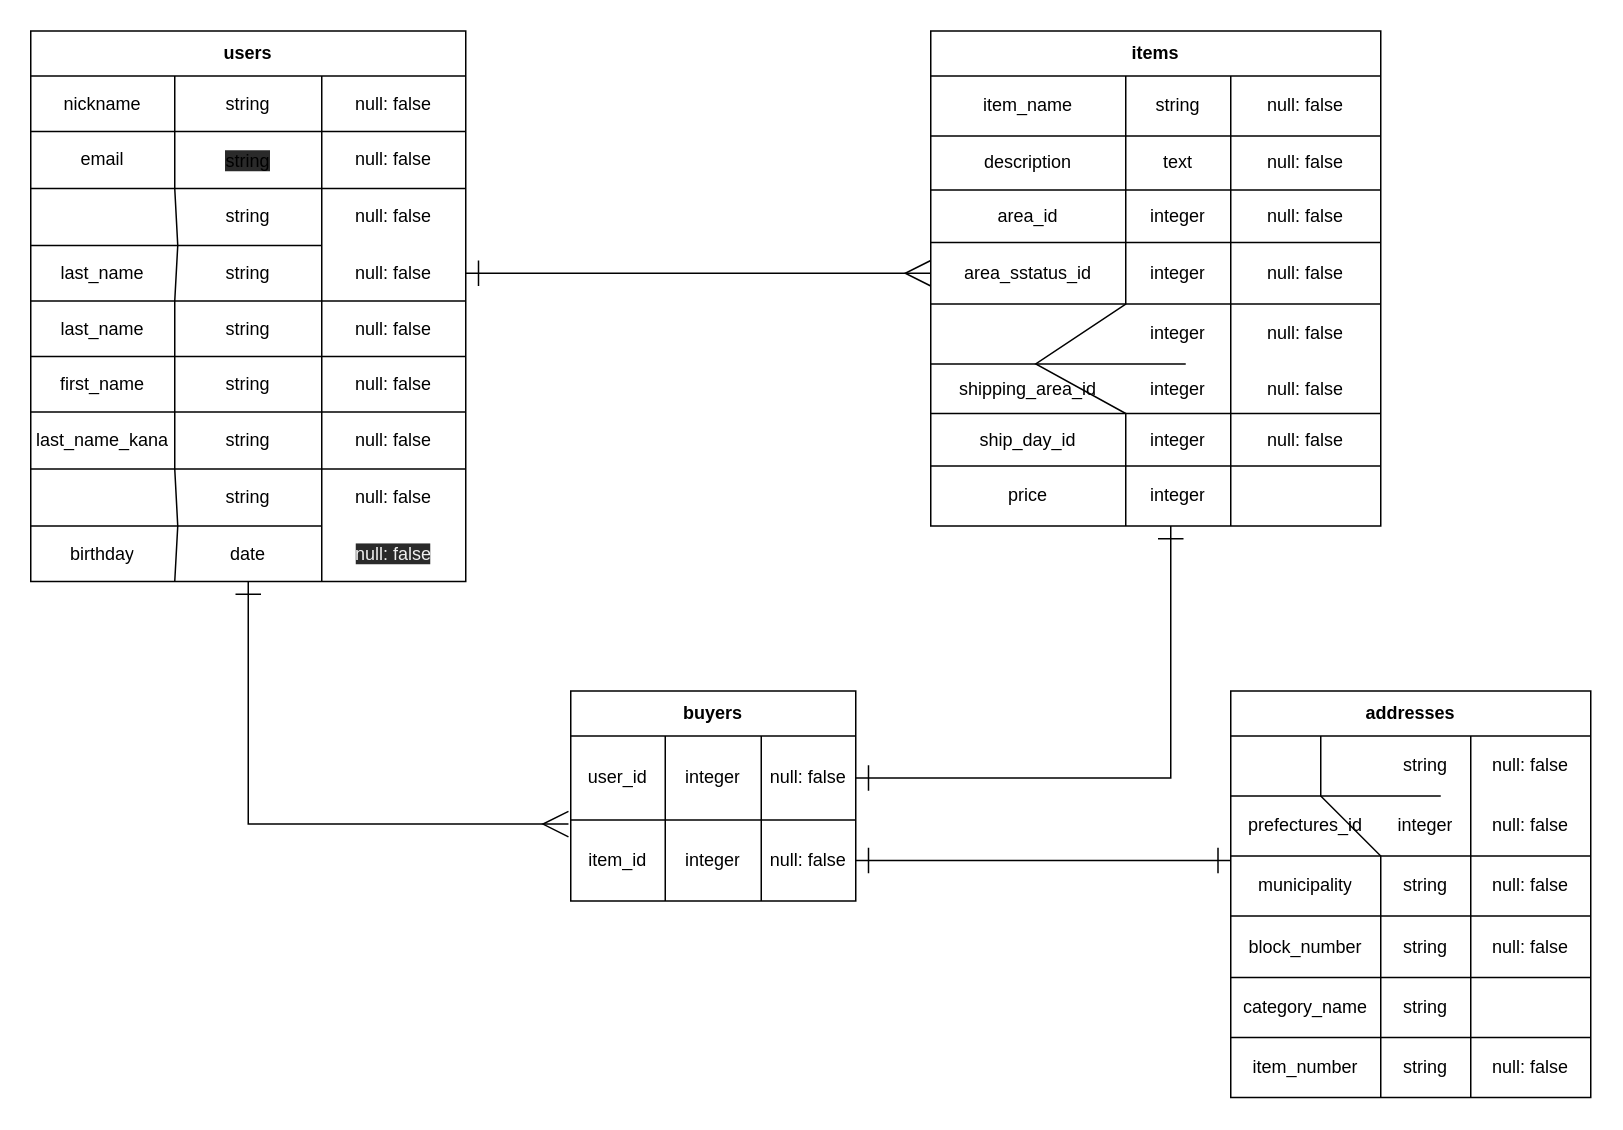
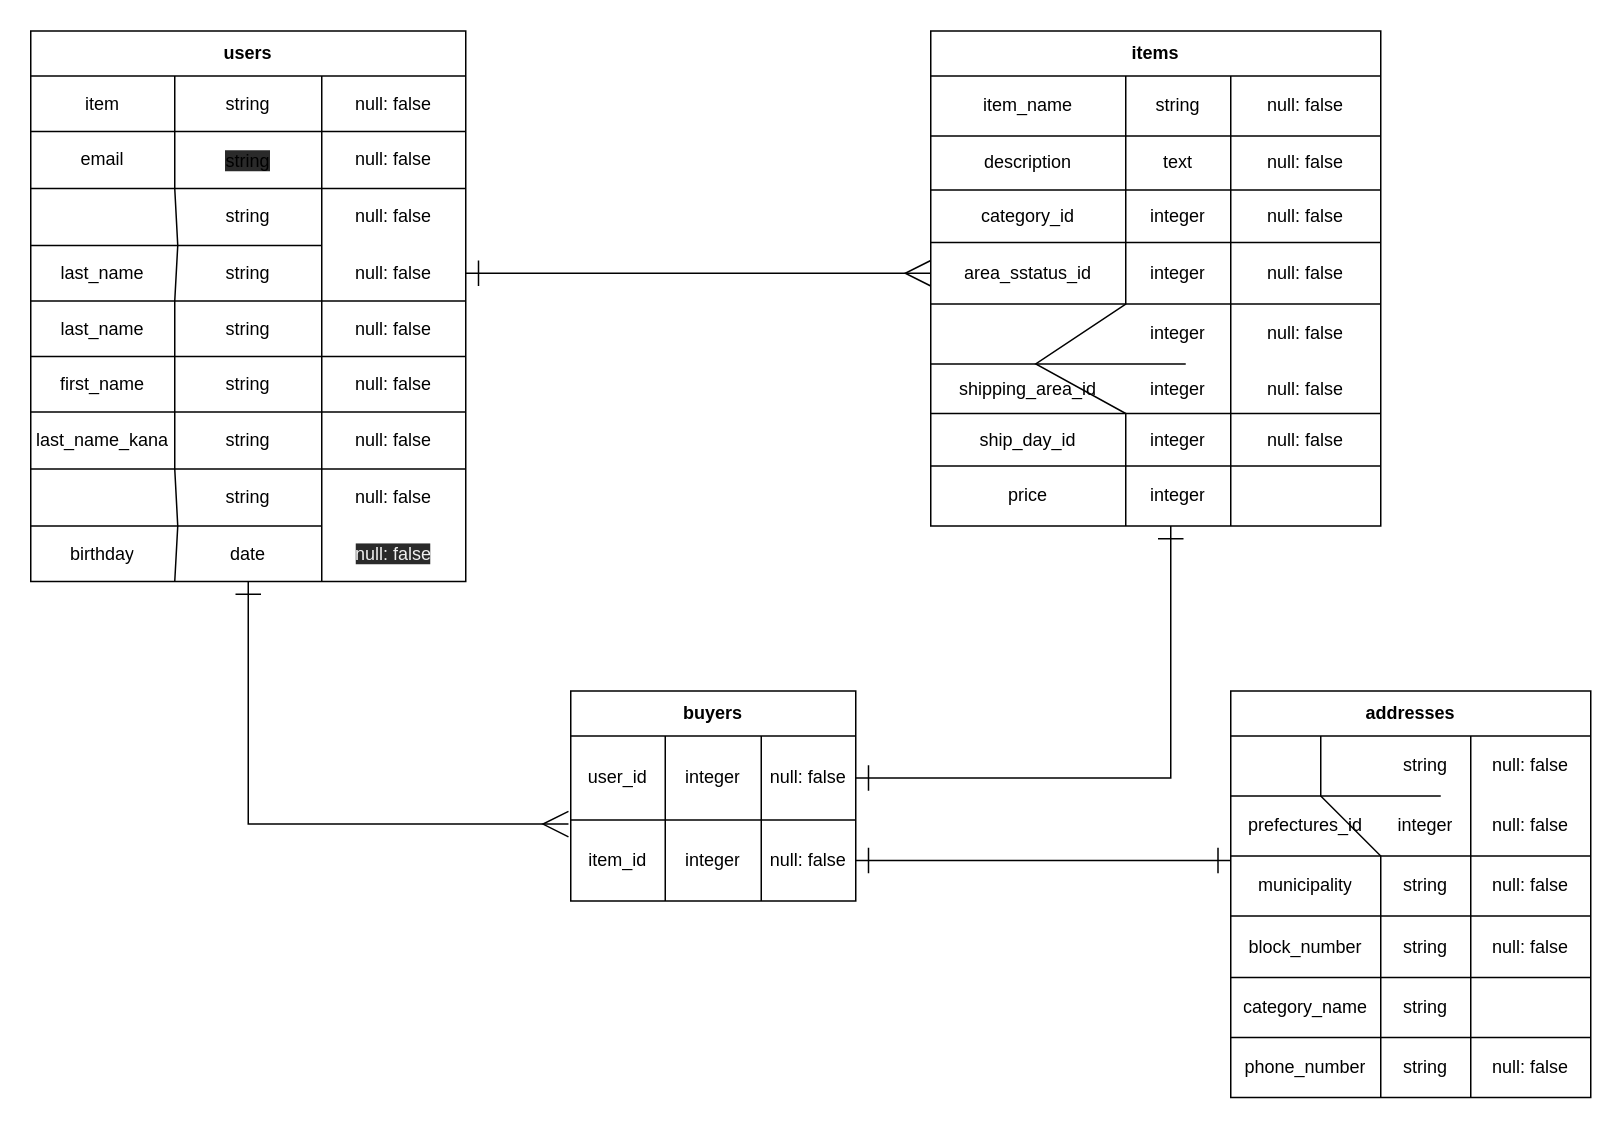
(103, 104) -> (103, 104)
(1028, 217) -> (1028, 217)
(1306, 1067) -> (1306, 1067)
